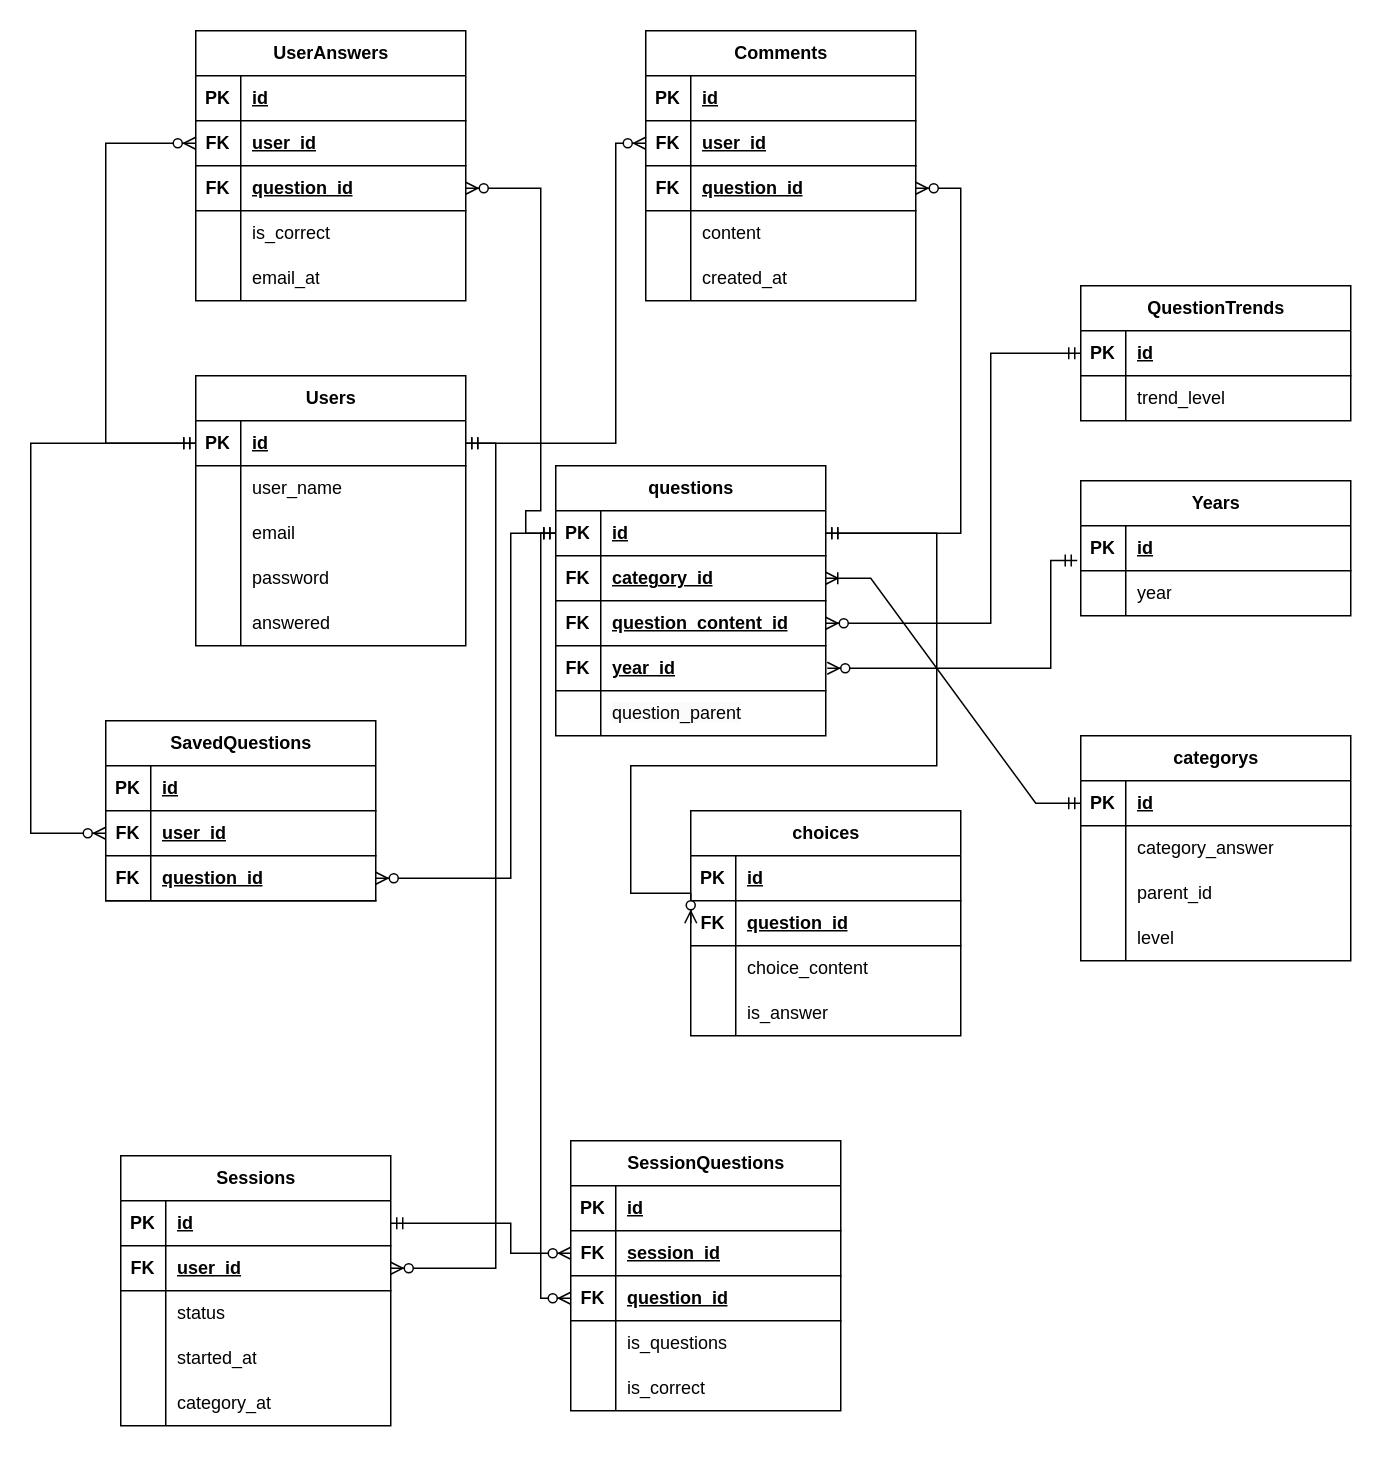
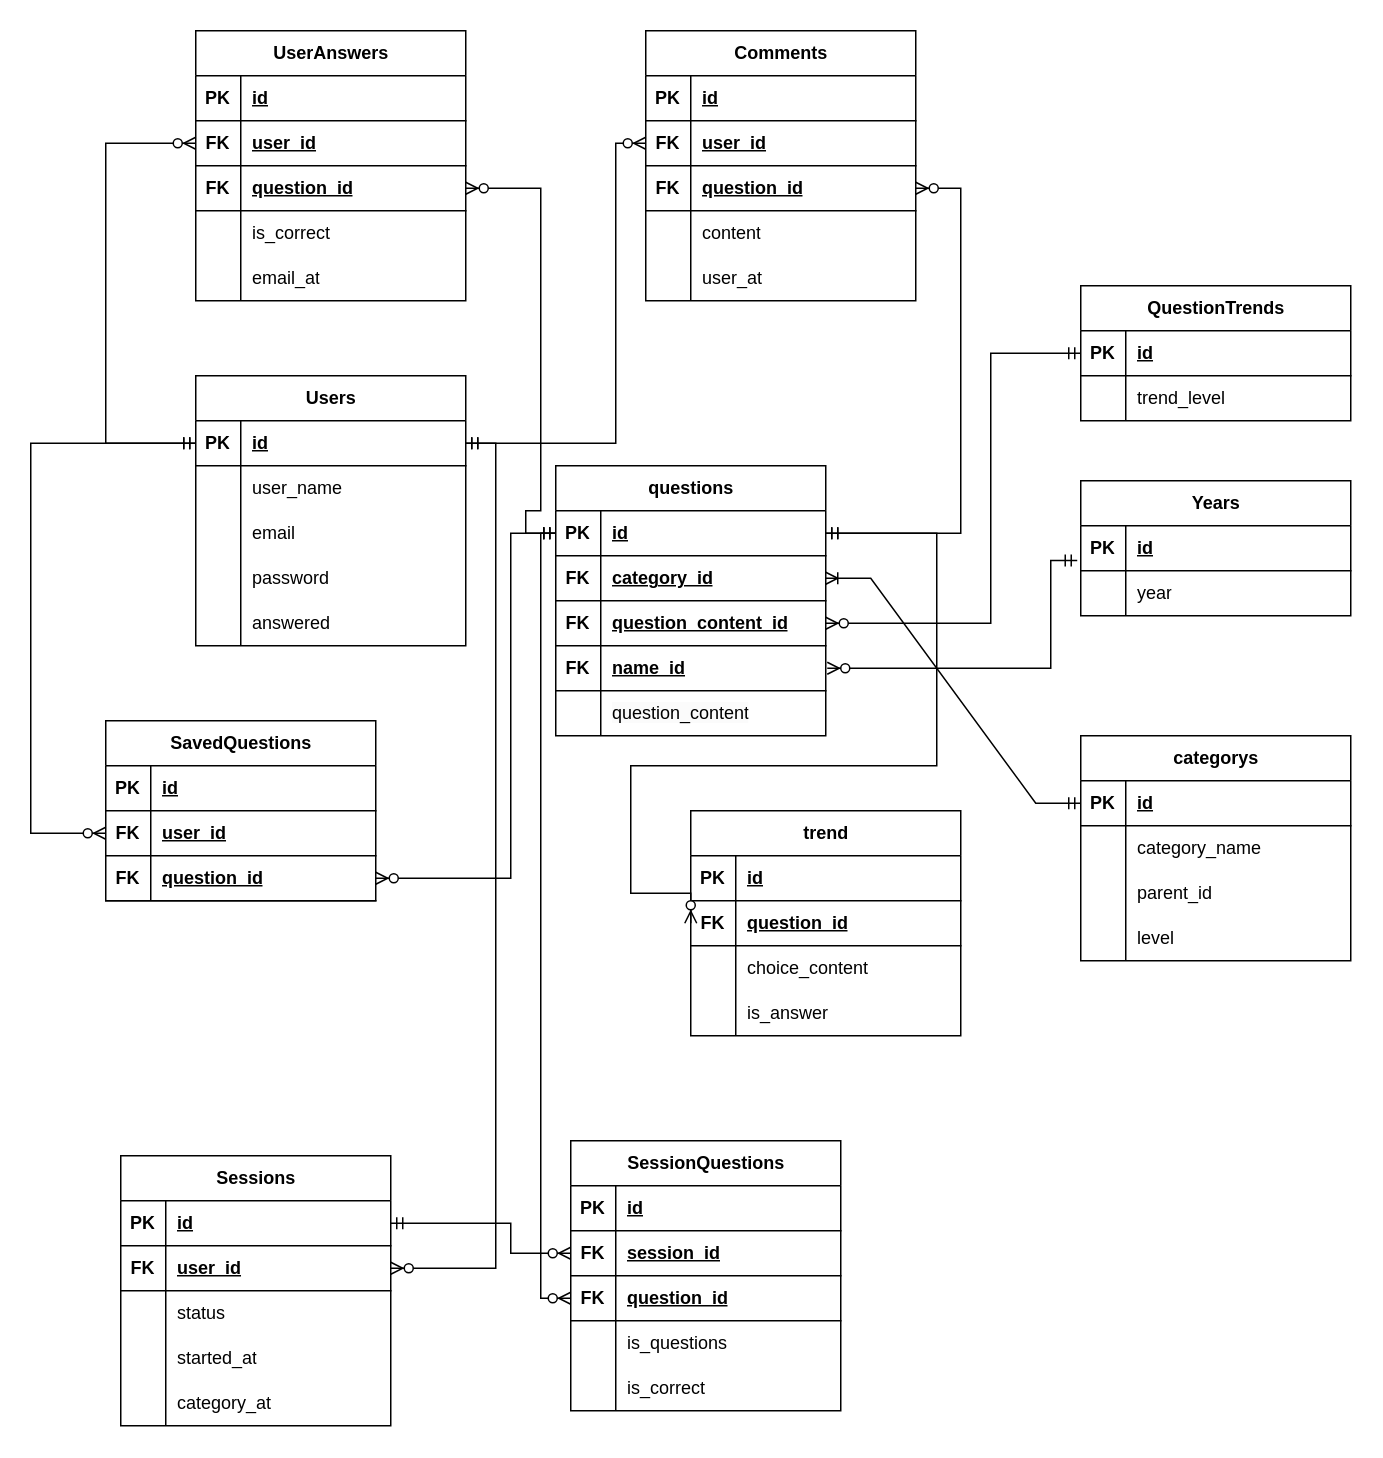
(753, 278) -> (738, 278)
(646, 668) -> (646, 668)
(686, 713) -> (691, 713)
(827, 833) -> (827, 833)
(1213, 848) -> (1203, 848)
